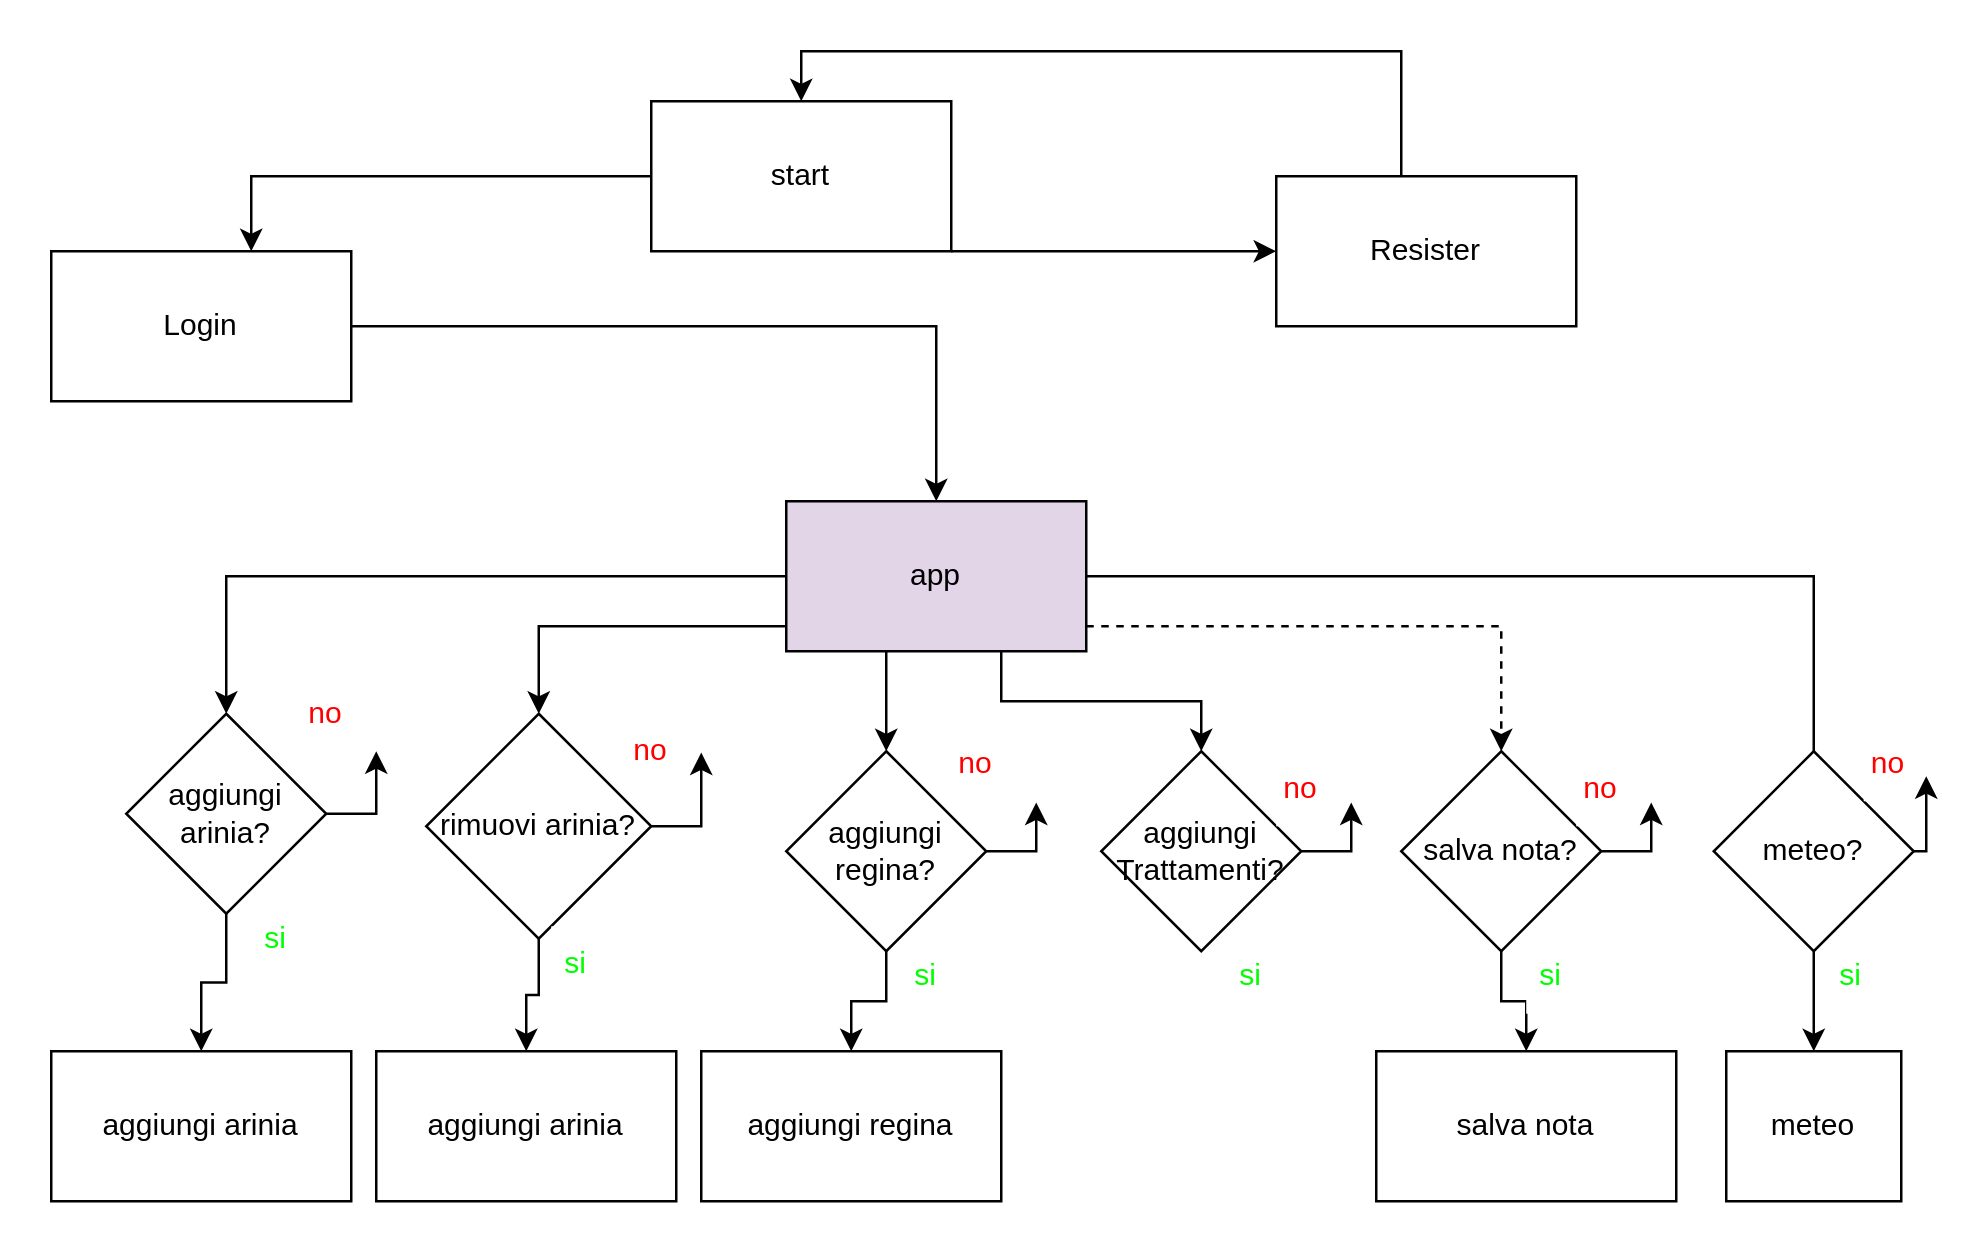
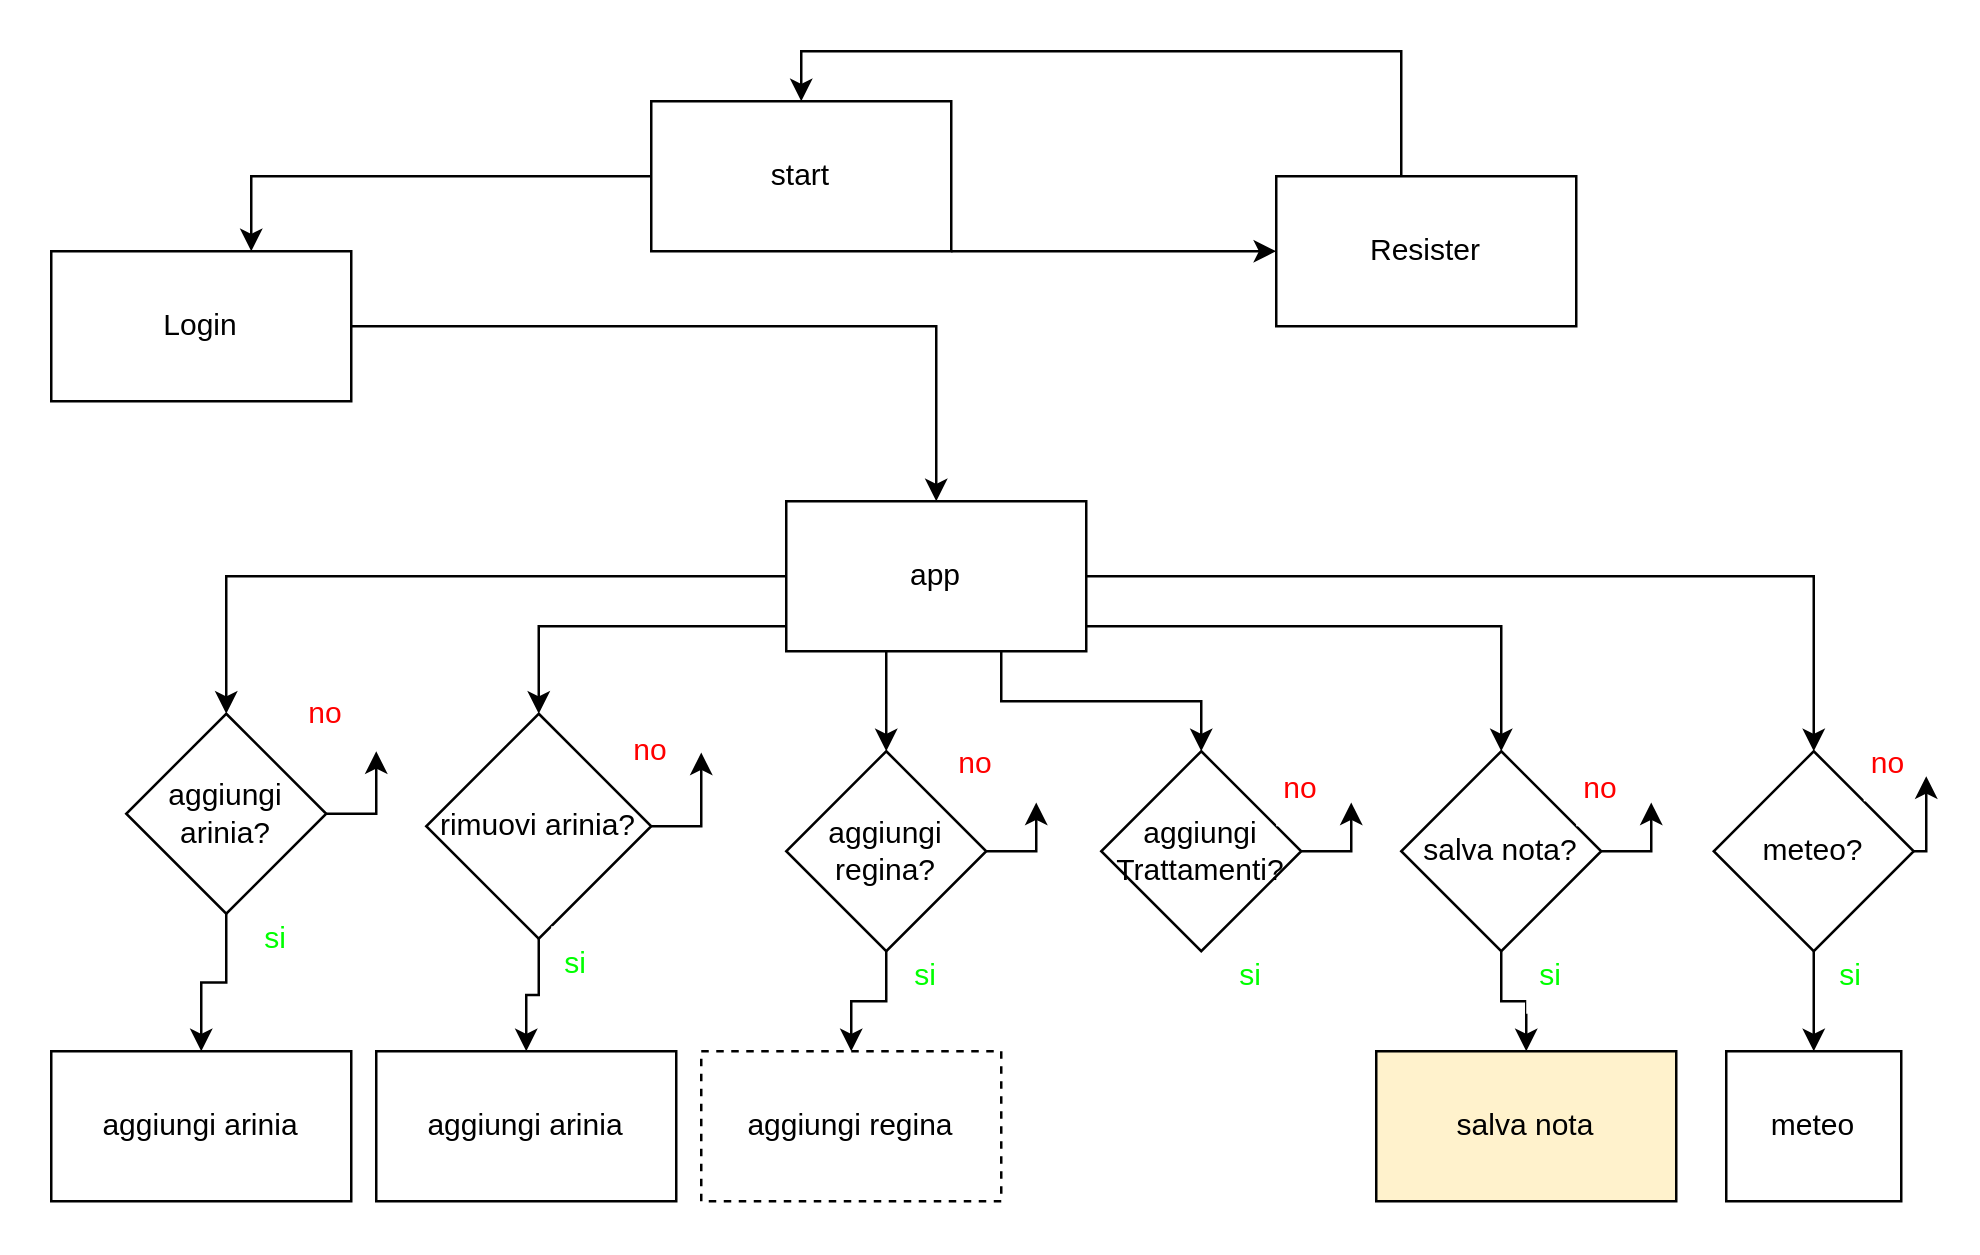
(936, 576) -> (936, 576)
(1351, 626) -> (1351, 626)
(1814, 740) -> (1814, 733)
(851, 1126) -> (851, 1126)
(1526, 1126) -> (1526, 1126)
